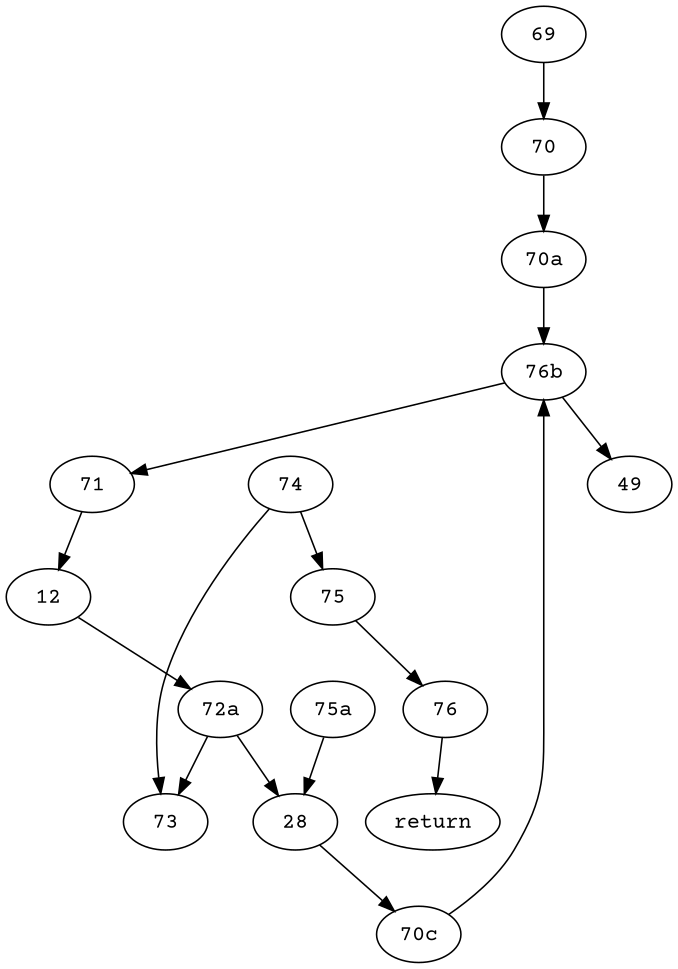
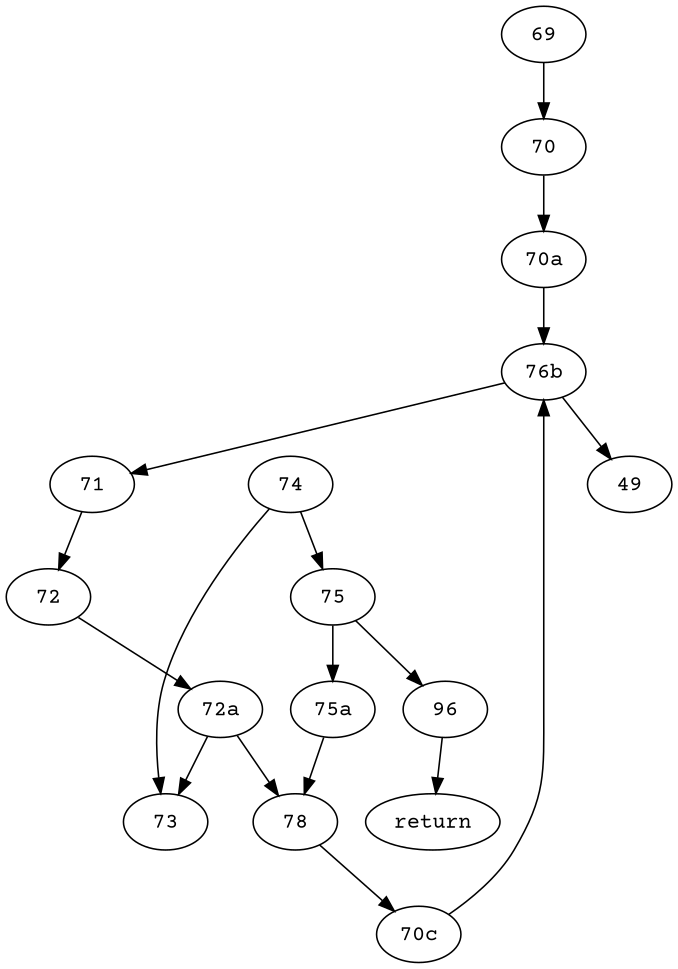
(48, 597) -> (48, 597)
none -> (333, 645)
(445, 709) -> (445, 709)
(295, 822) -> (295, 822)
